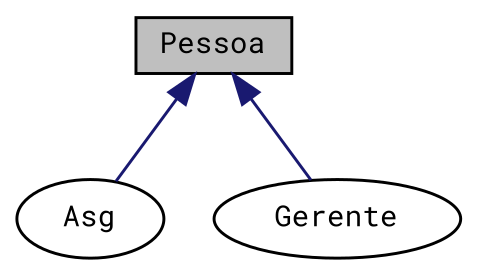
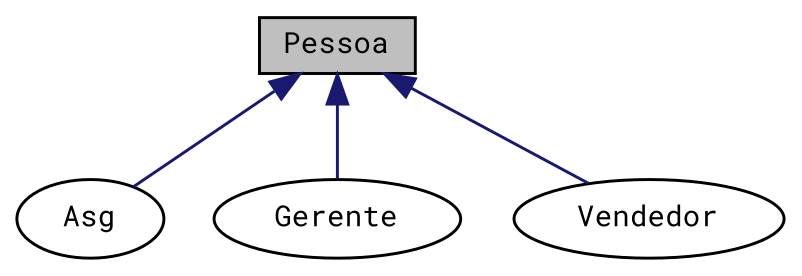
none -> (649, 219)
